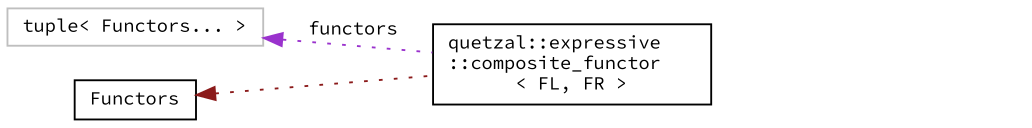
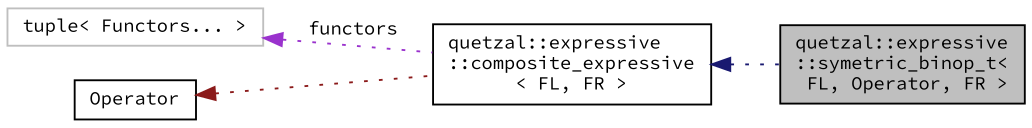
(572, 64) -> (572, 64)
none -> (903, 64)
(135, 100) -> (135, 100)
